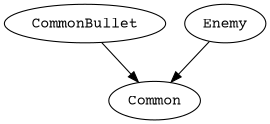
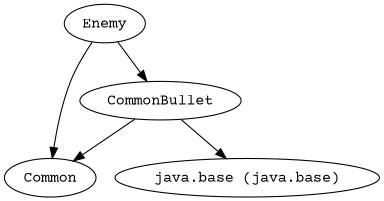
none -> (129, 57)
none -> (247, 178)
